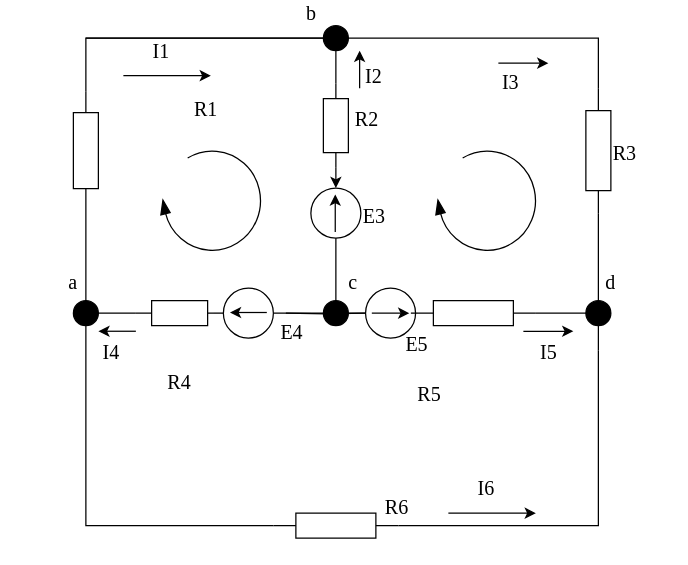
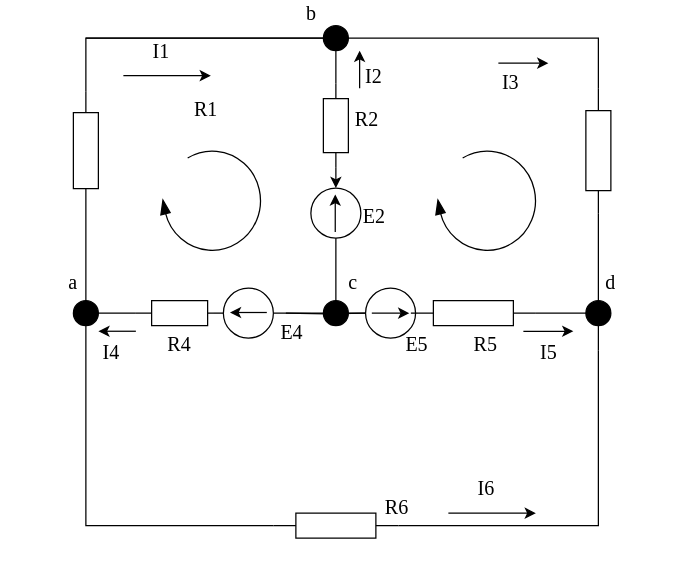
(636, 151) -> none
(374, 216) -> (374, 216)
(179, 382) -> (179, 344)
(429, 394) -> (486, 344)
